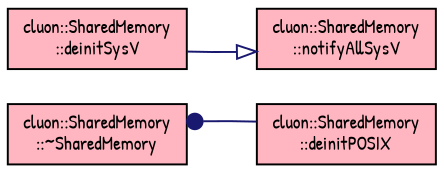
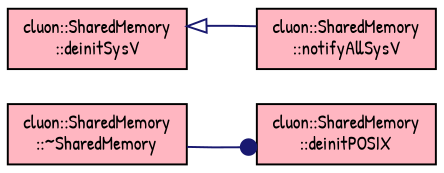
(212, 52) -> (232, 26)
(230, 121) -> (214, 147)
